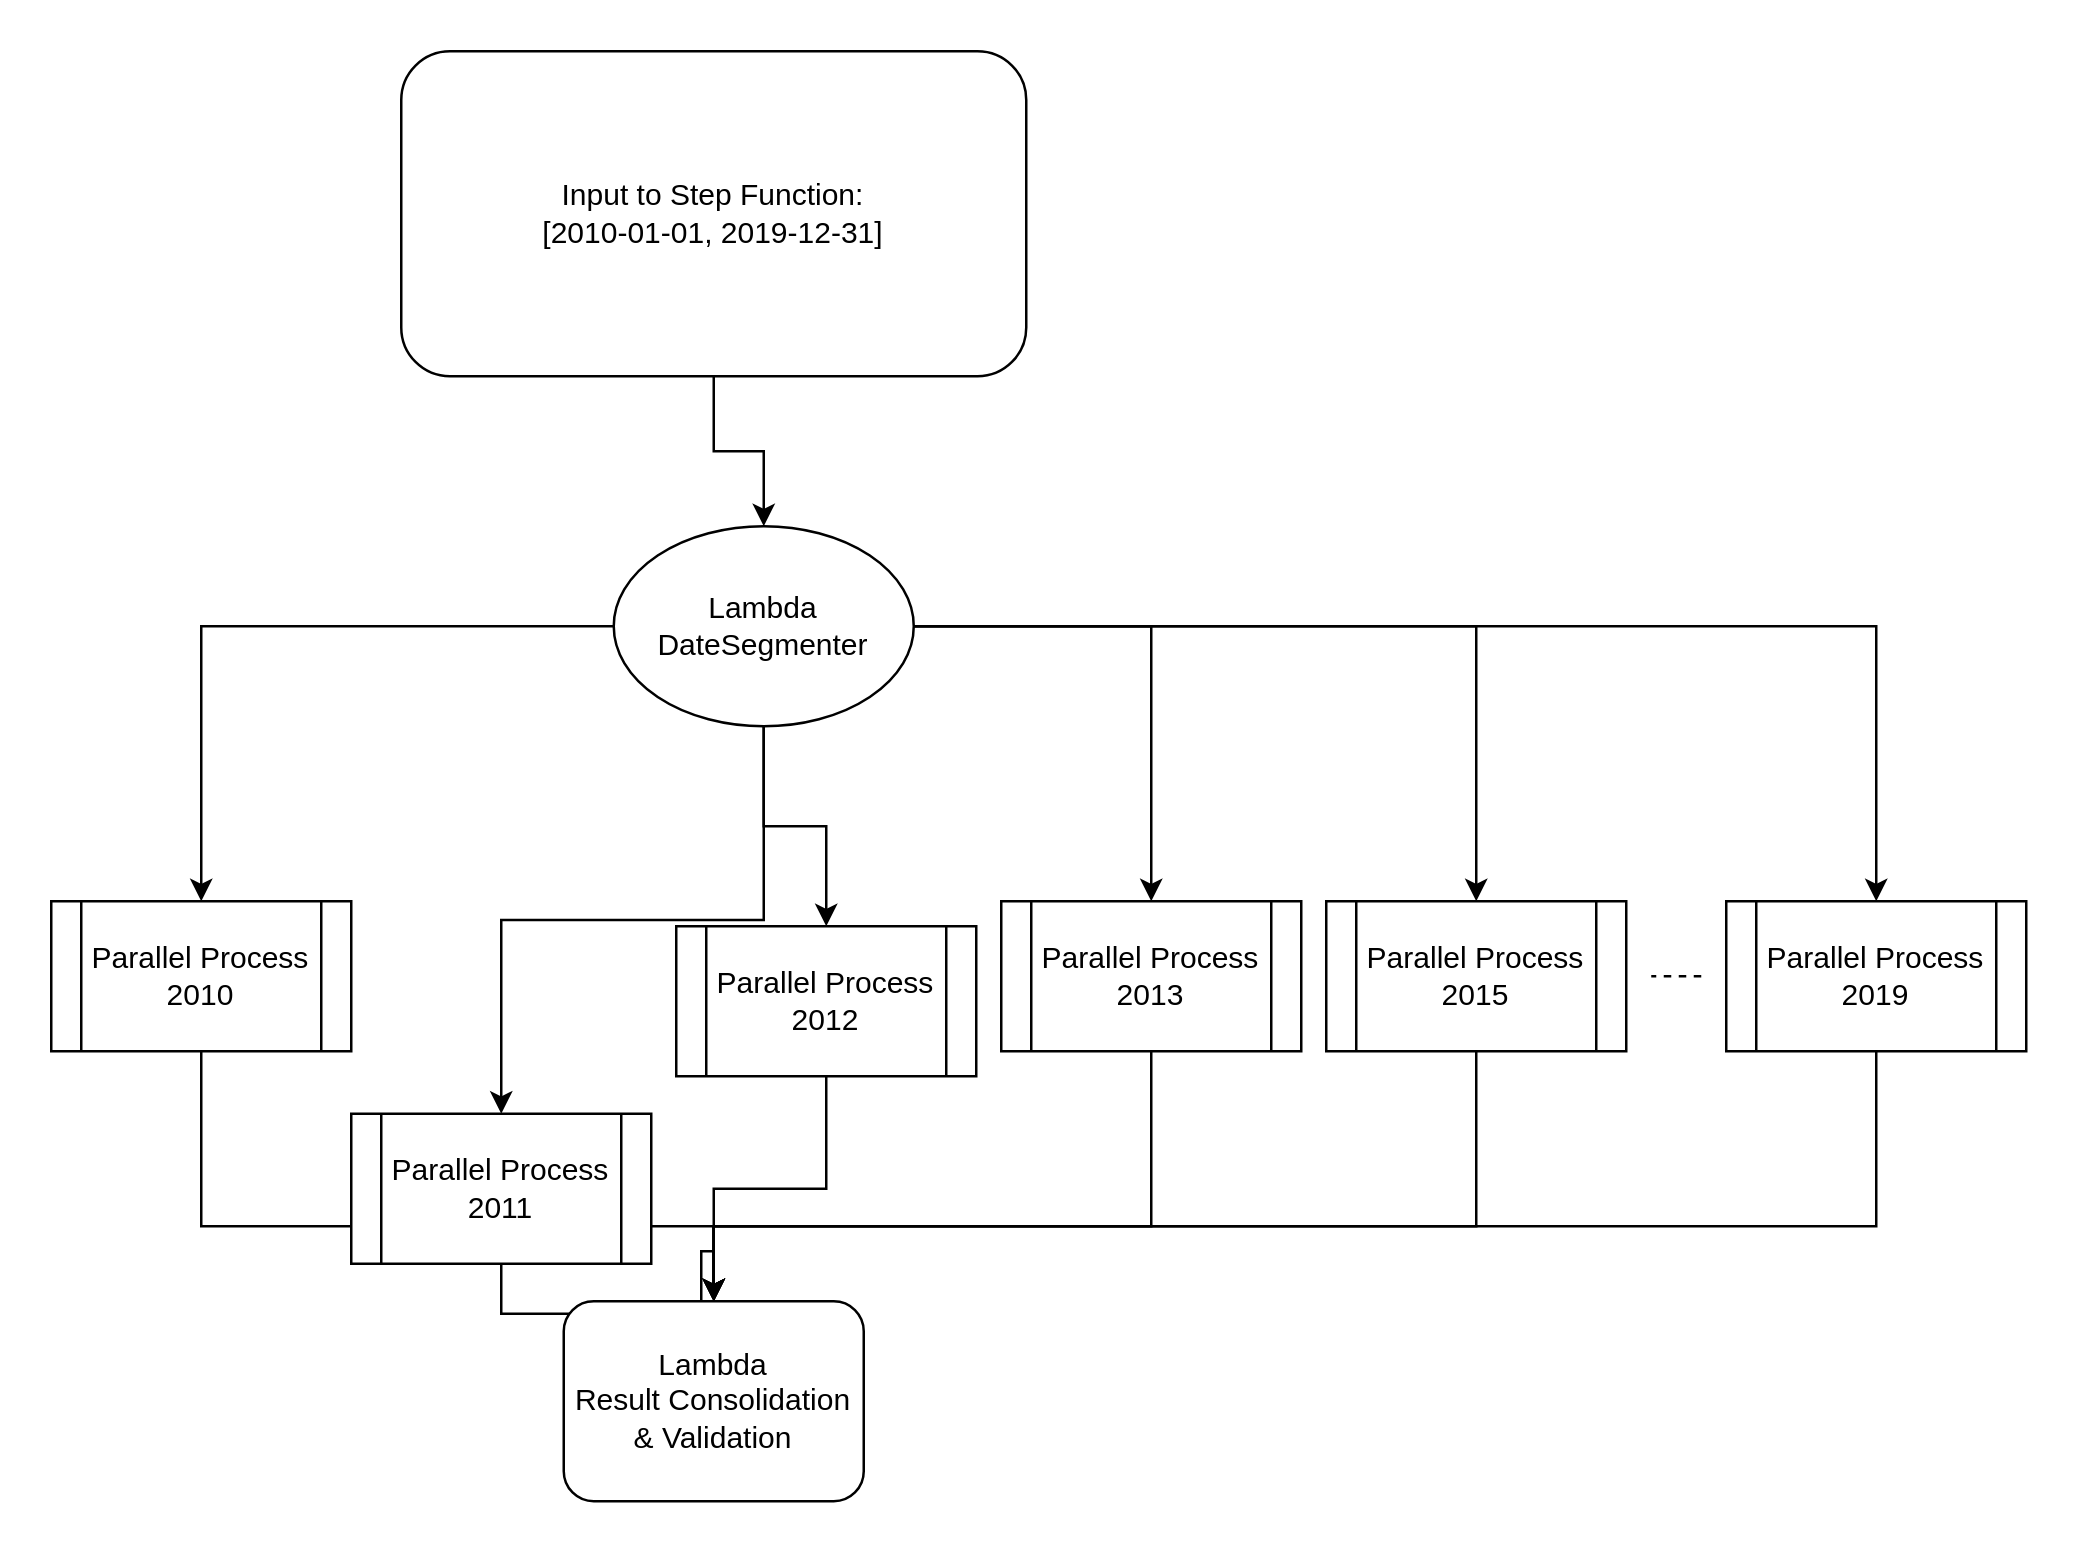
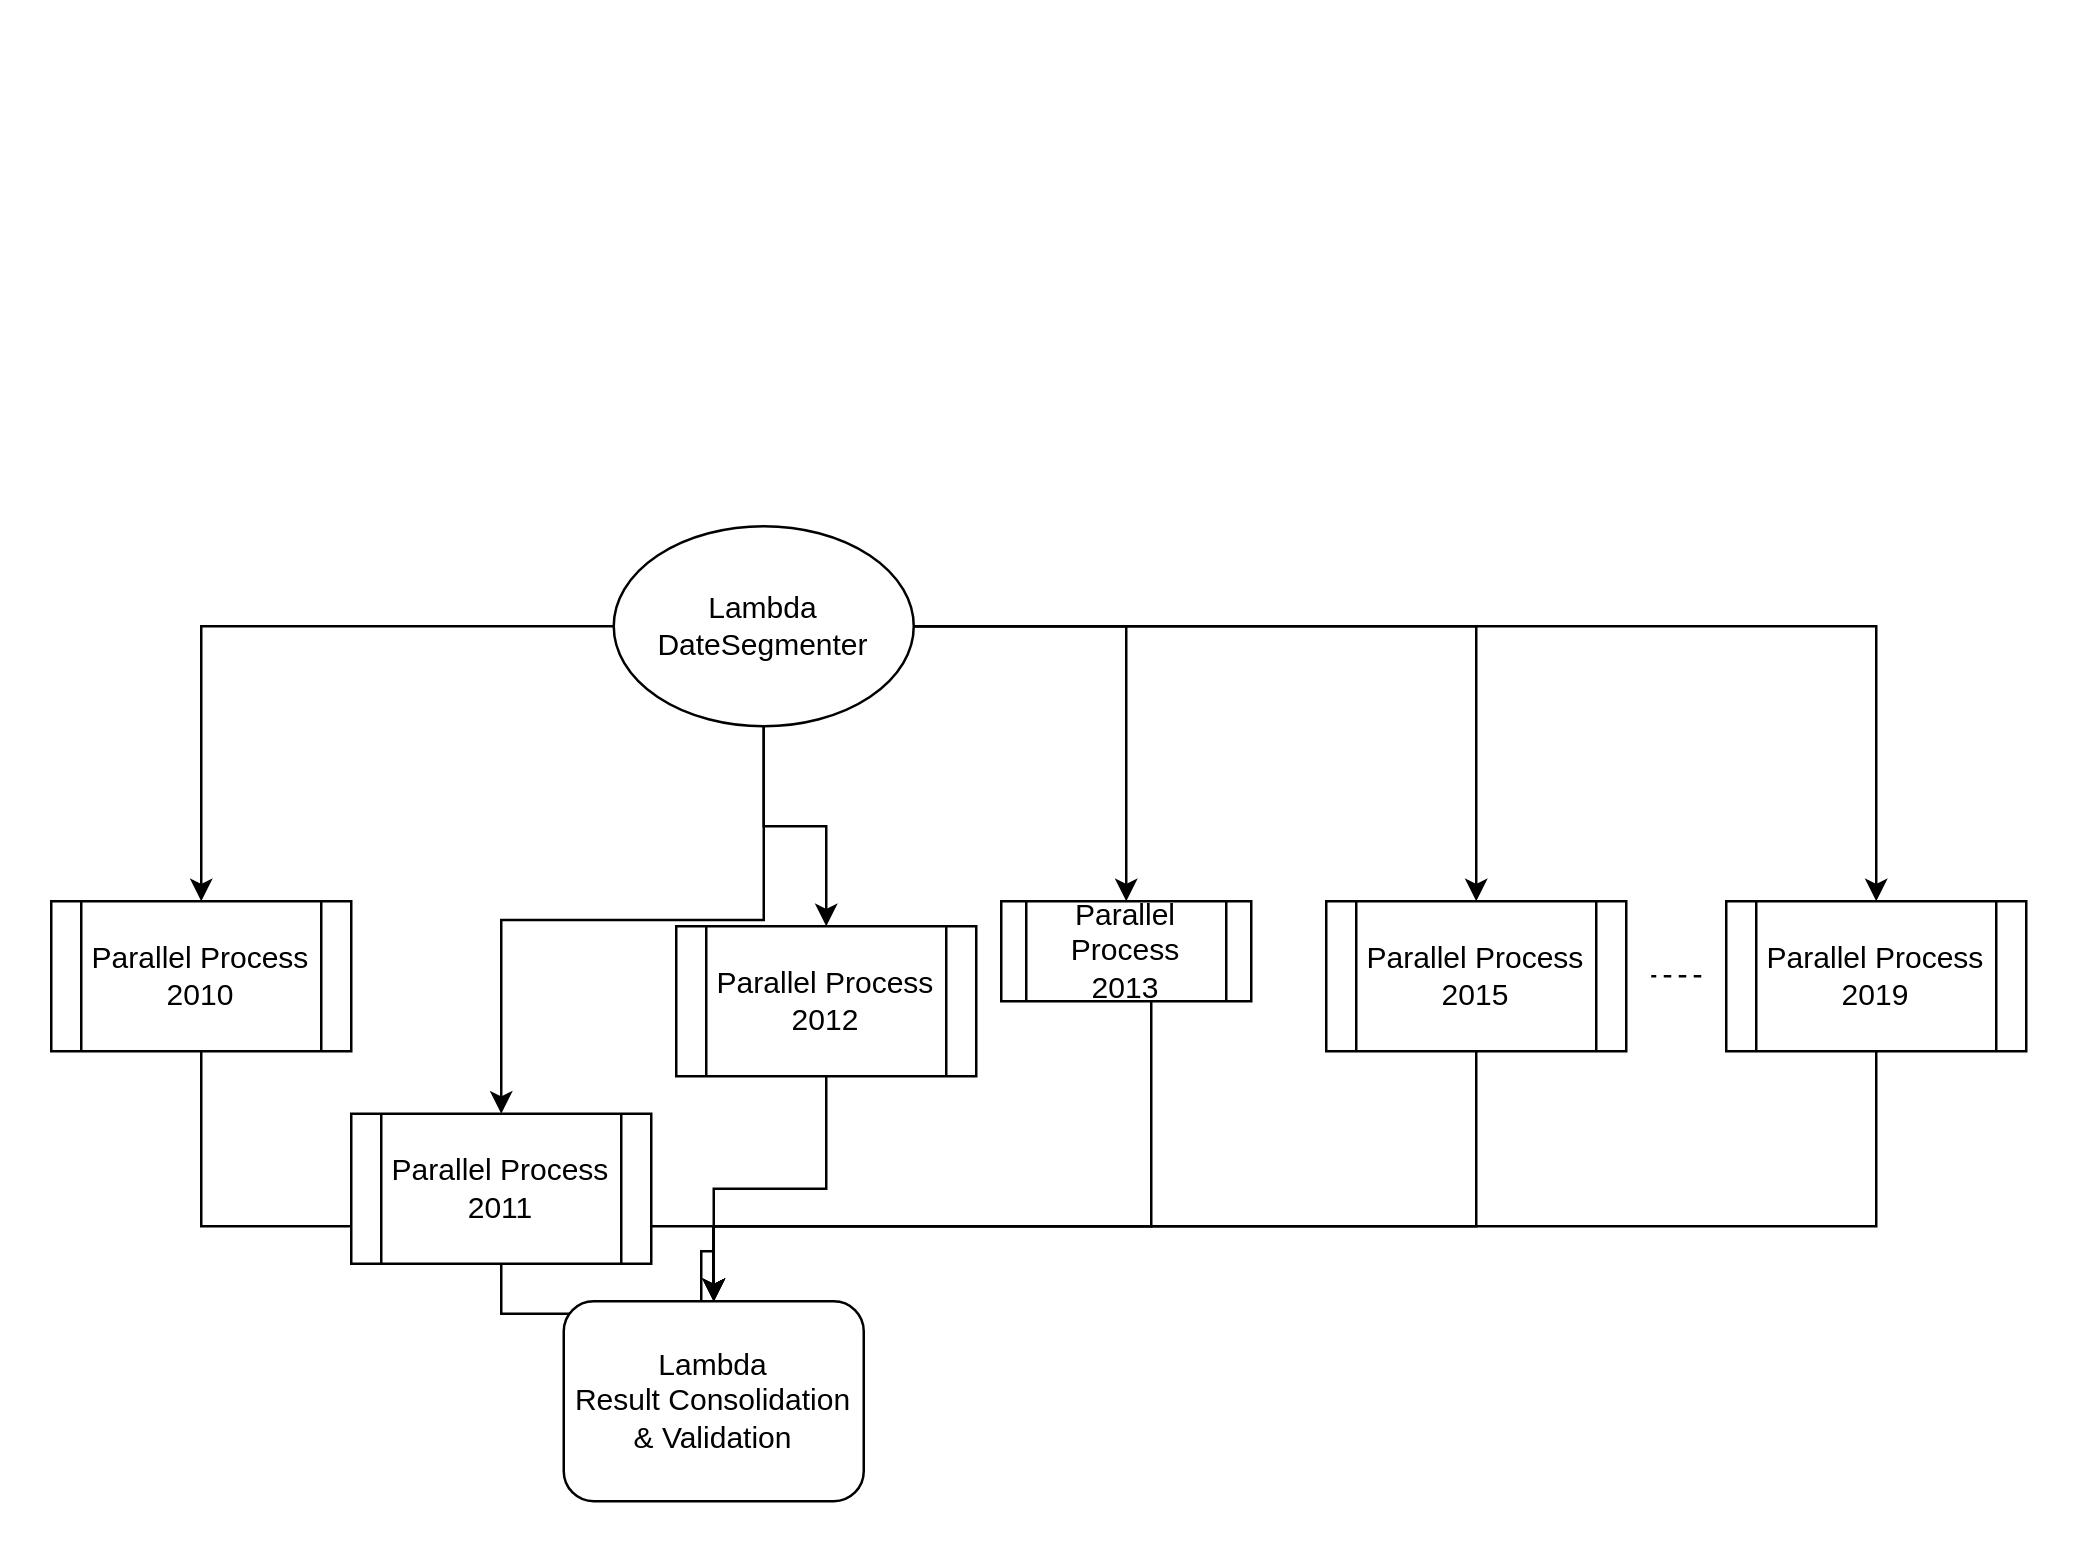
(714, 214) -> none
(731, 451) -> none
(1151, 976) -> (1126, 951)
